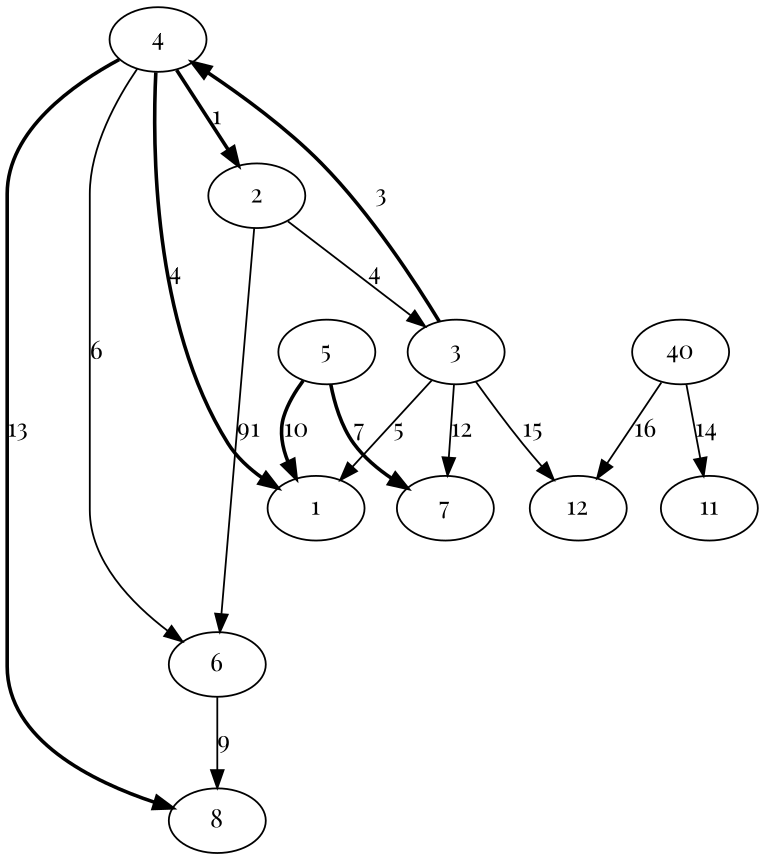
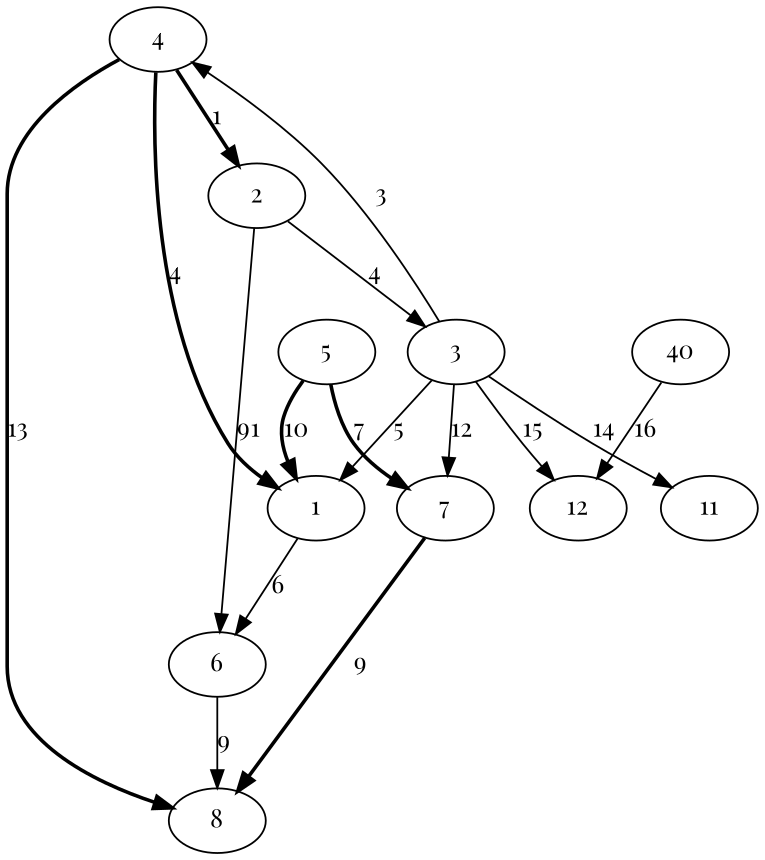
(339, 182) -> (339, 182)
(90, 359) -> (272, 579)
(693, 421) -> (571, 430)
none -> (337, 657)
